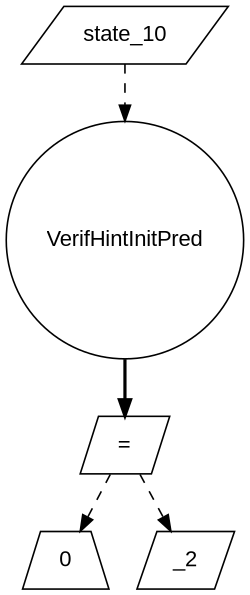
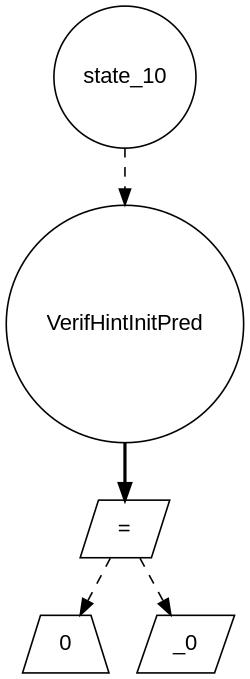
(125, 35) -> (125, 77)
(186, 560) -> (186, 644)
